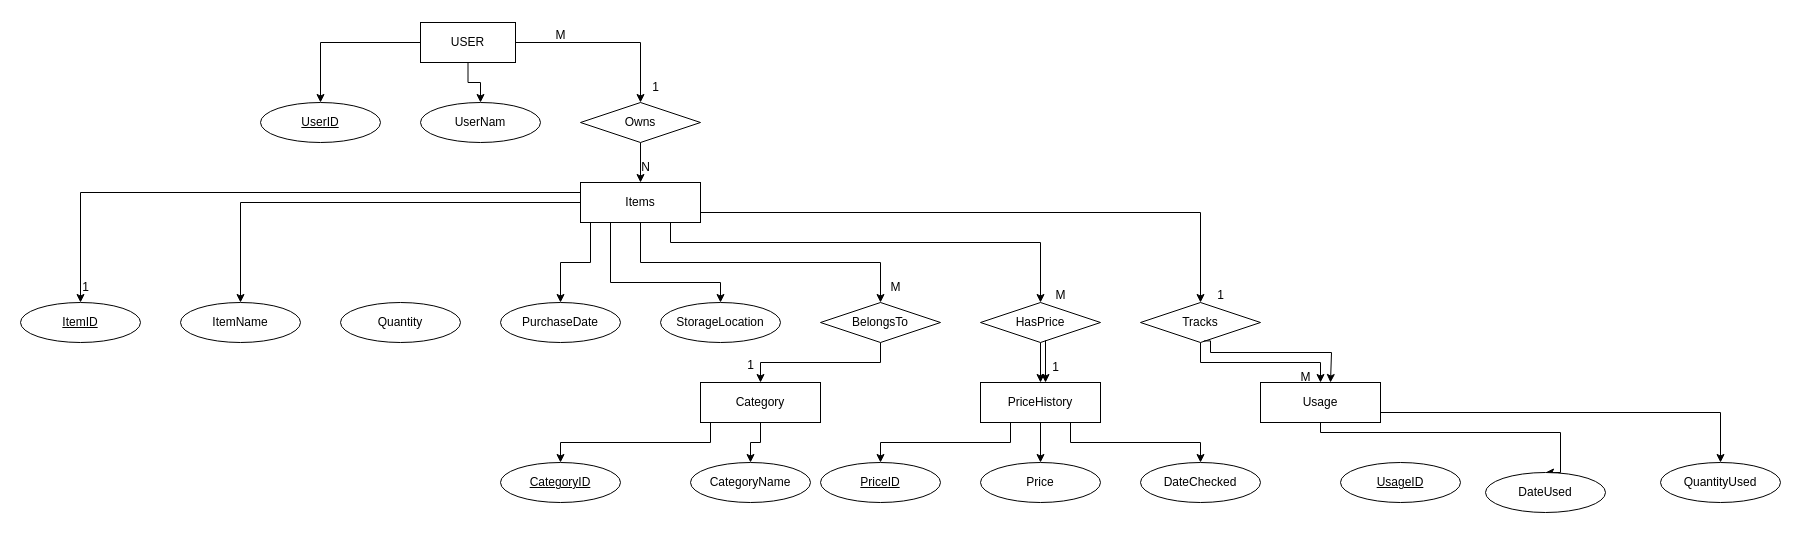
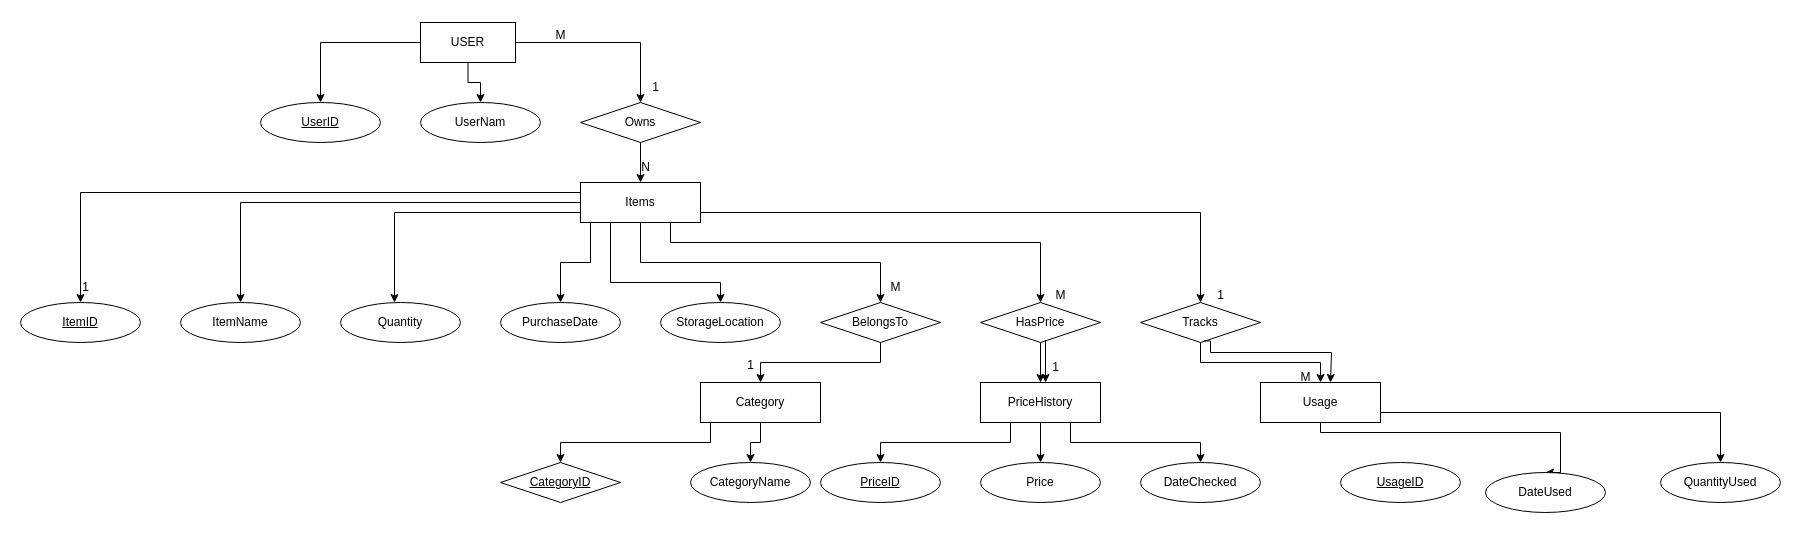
none -> (447, 213)
(561, 483) -> (561, 483)
